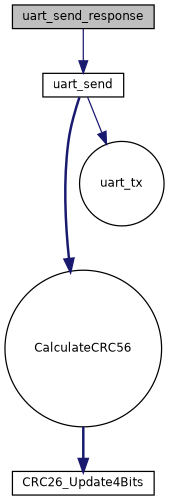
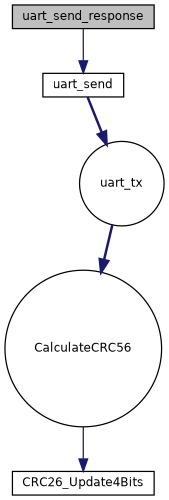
(95, 115) -> (95, 115)
(66, 177) -> (108, 242)
(83, 443) -> (83, 443)
